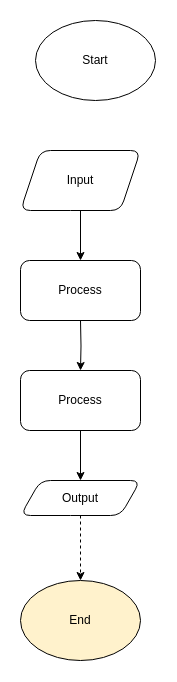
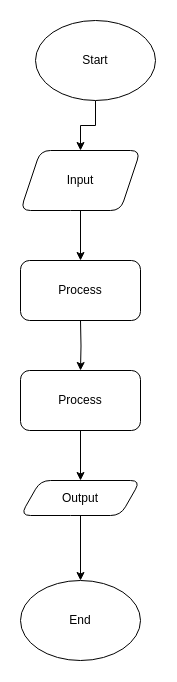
none -> (92, 126)
(81, 545) -> (81, 545)
(81, 621) -> (81, 621)
